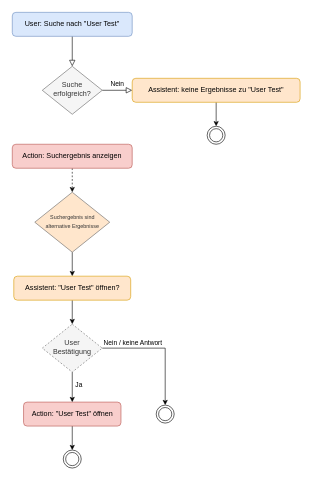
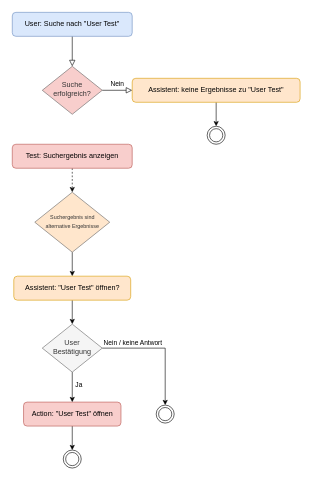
(72, 90) -> (72, 90)
(72, 156) -> (72, 156)
(72, 348) -> (72, 348)
